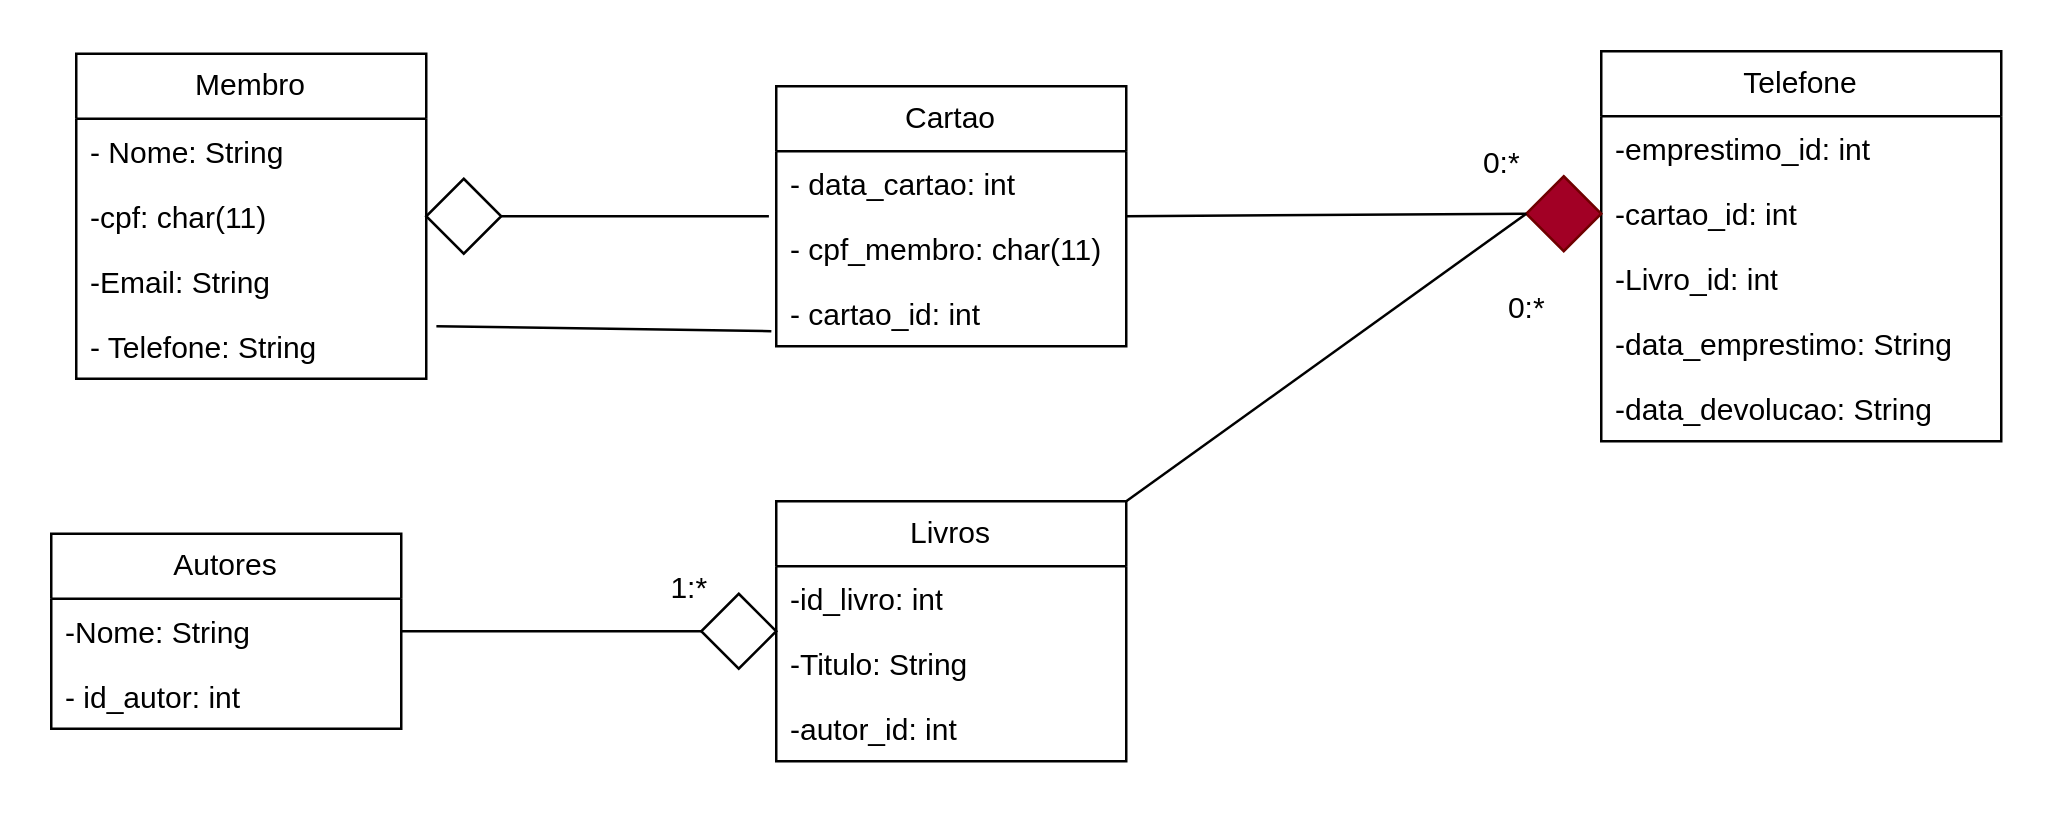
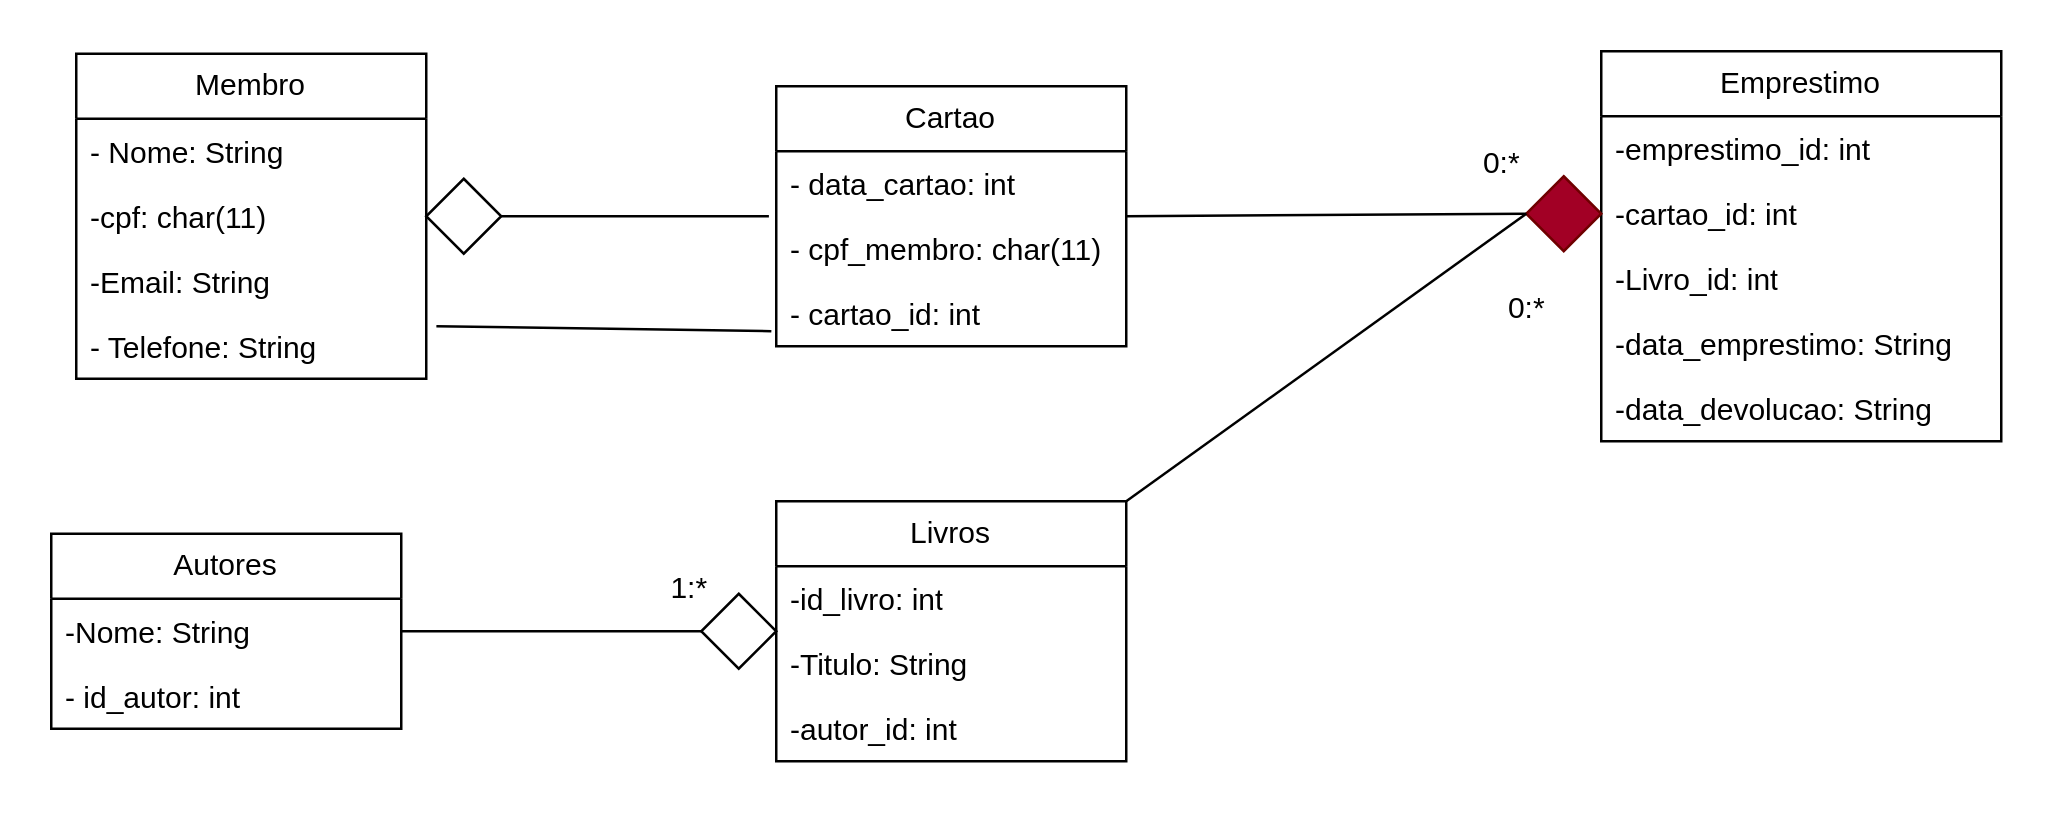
(1801, 84) -> (1801, 84)
